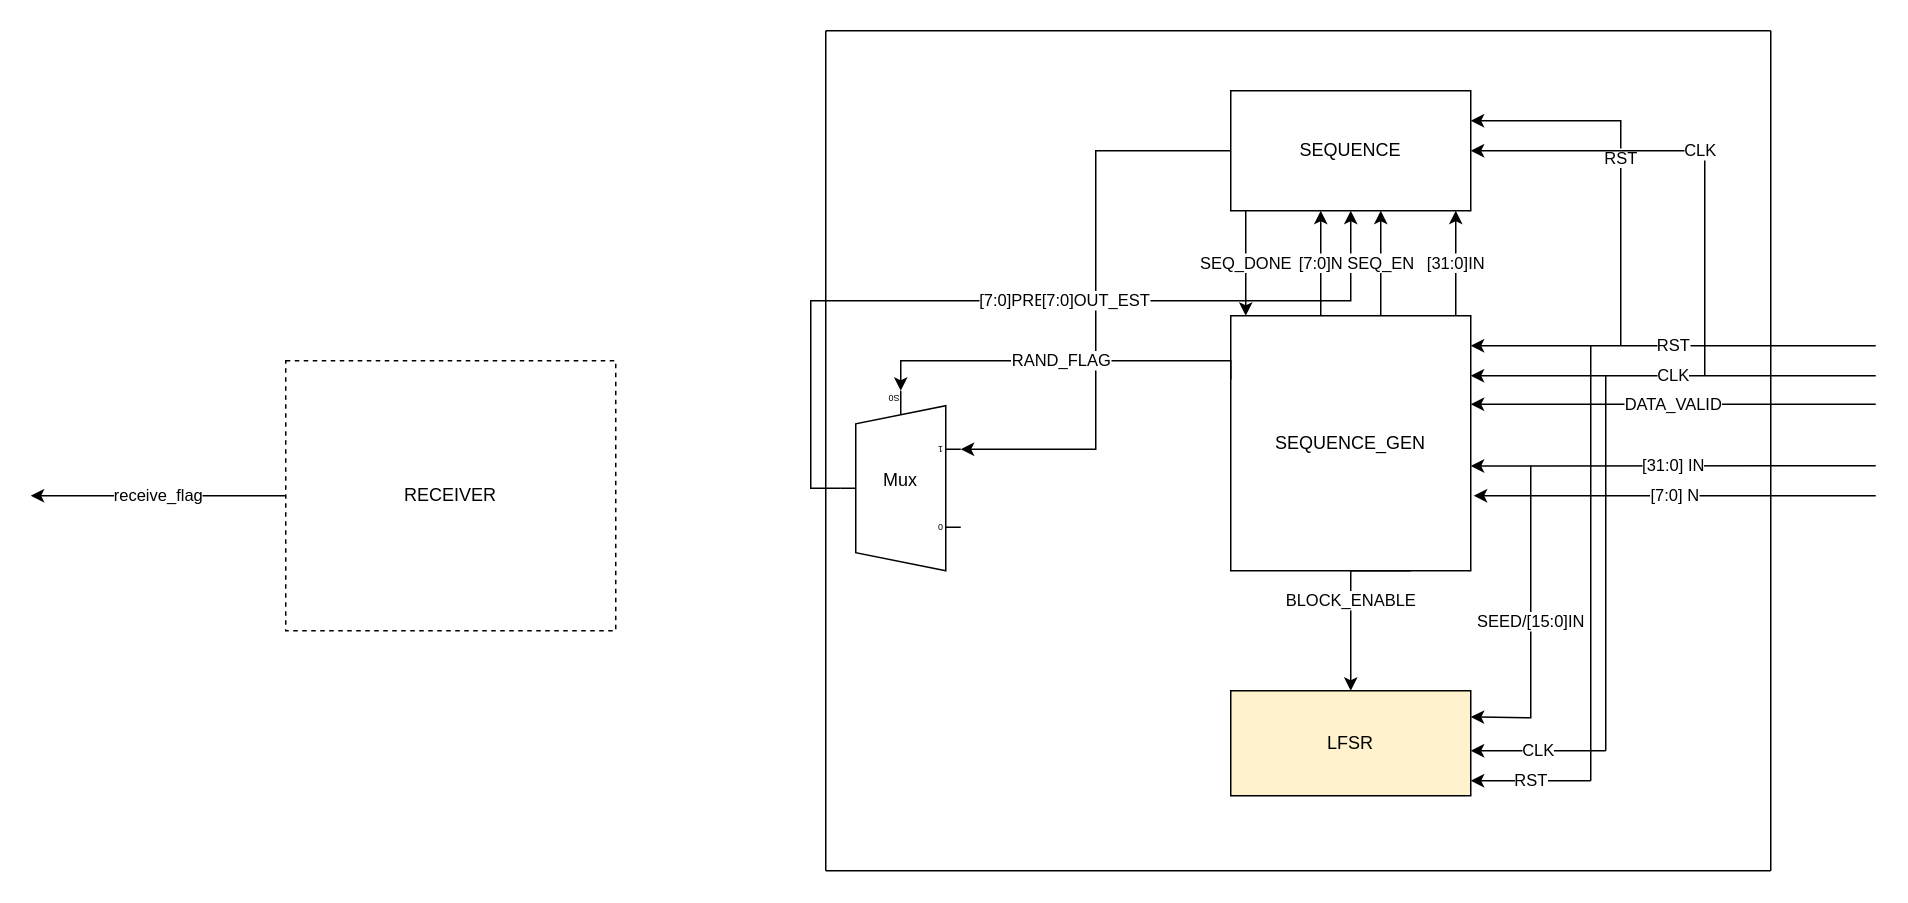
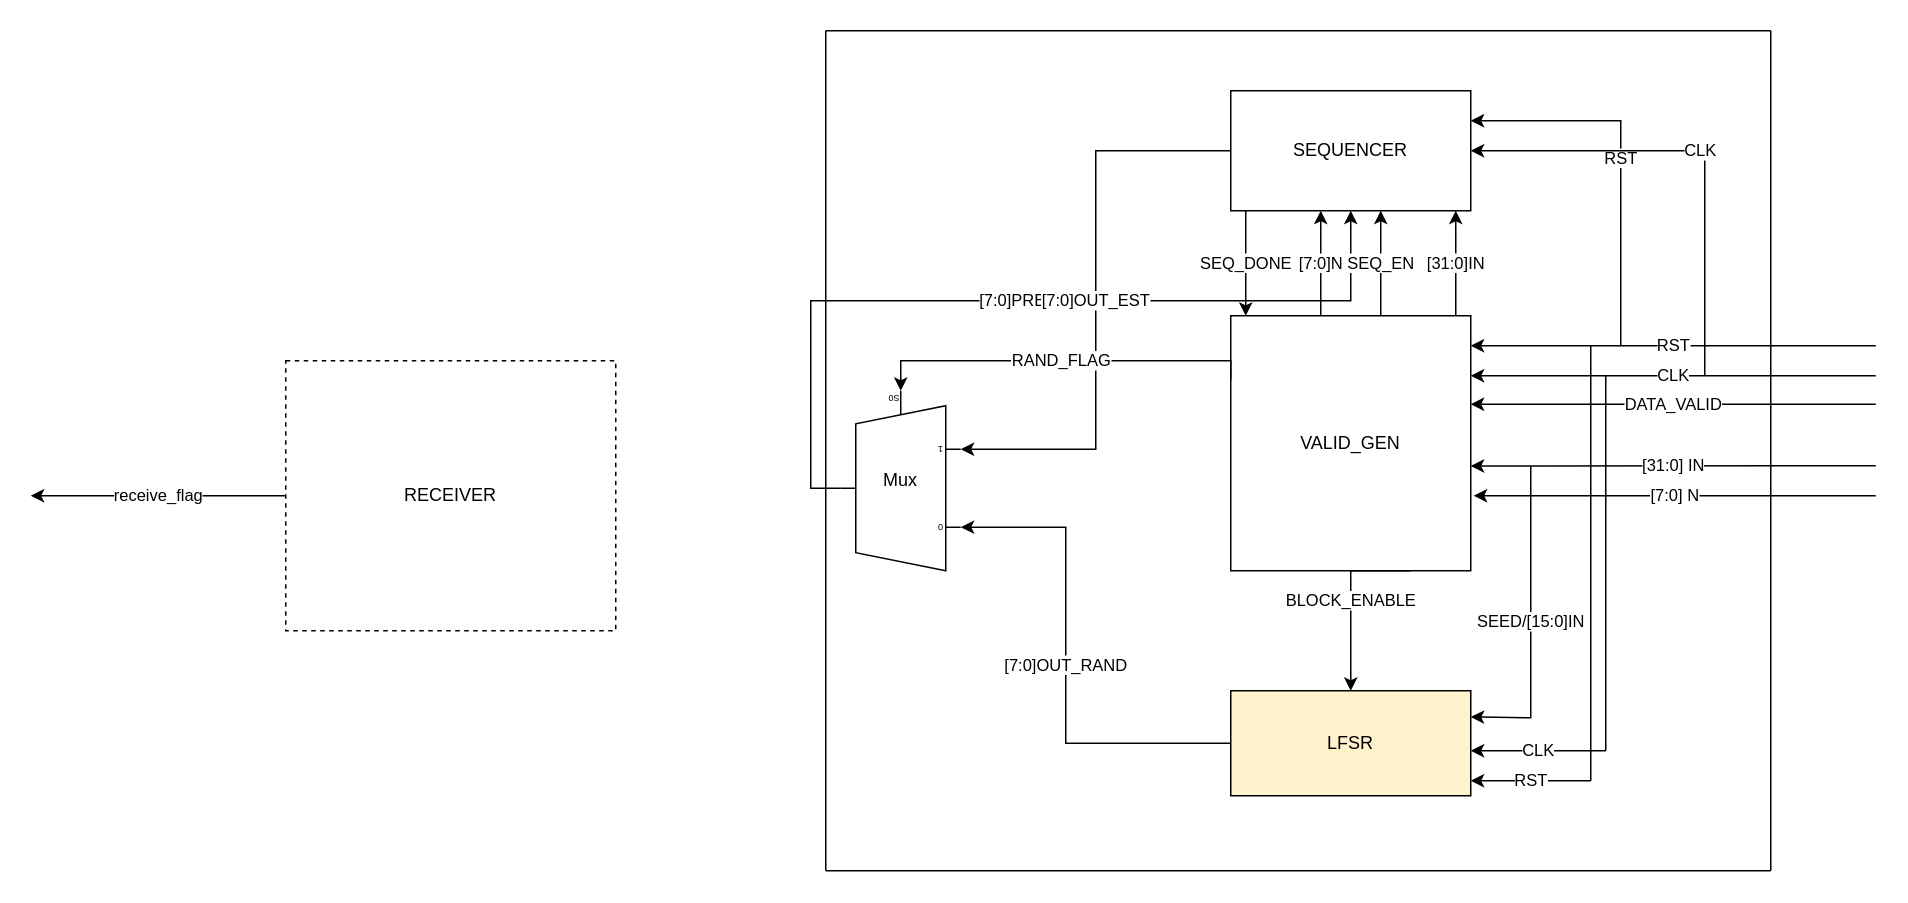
(1351, 151) -> (1351, 151)
(1351, 443) -> (1351, 443)
none -> (1066, 670)
